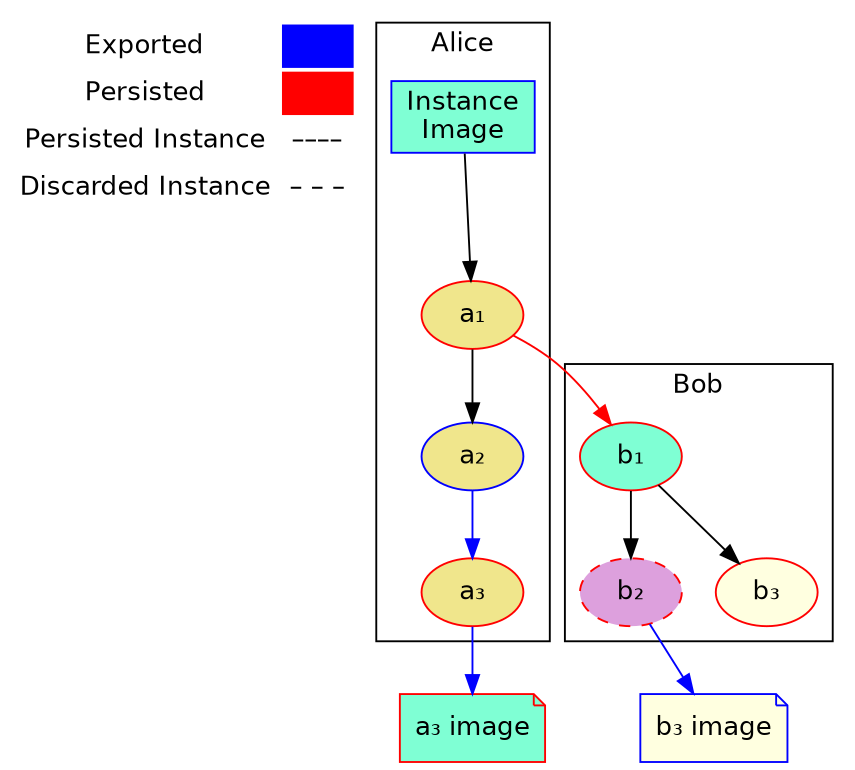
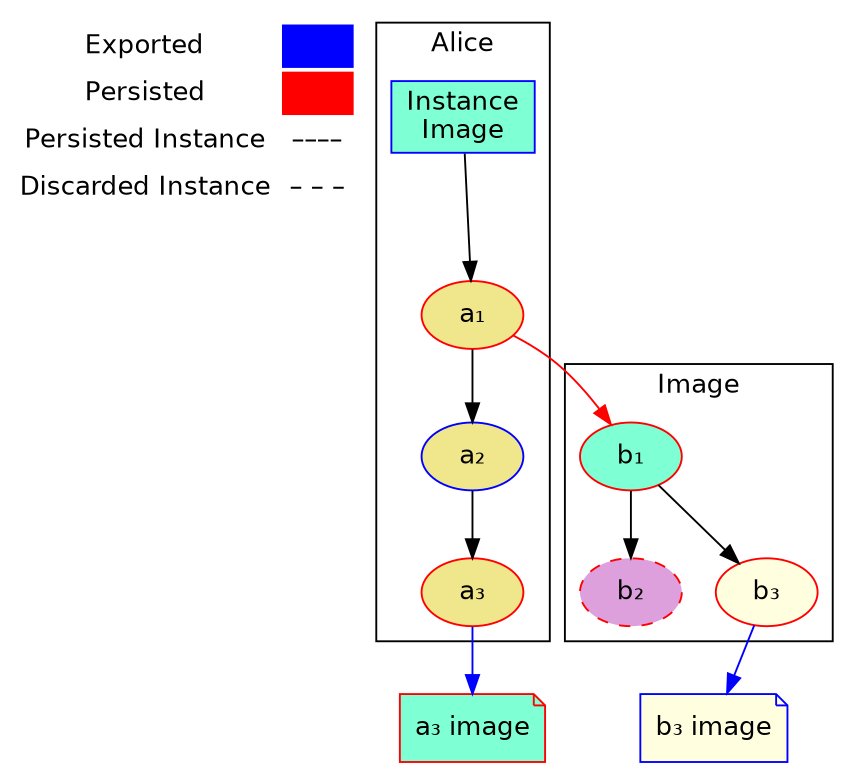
(699, 386) -> (699, 386)
(472, 515) -> (472, 515)
(668, 653) -> (743, 653)
